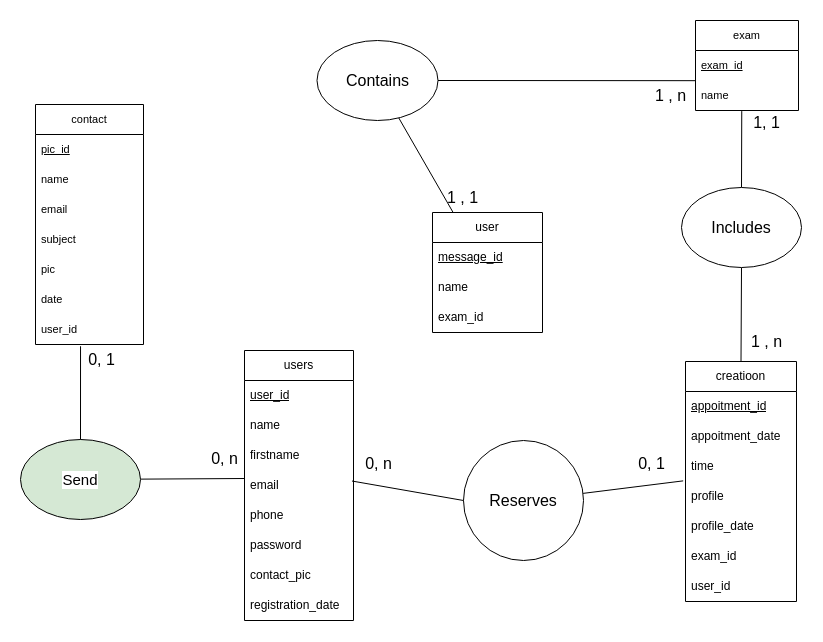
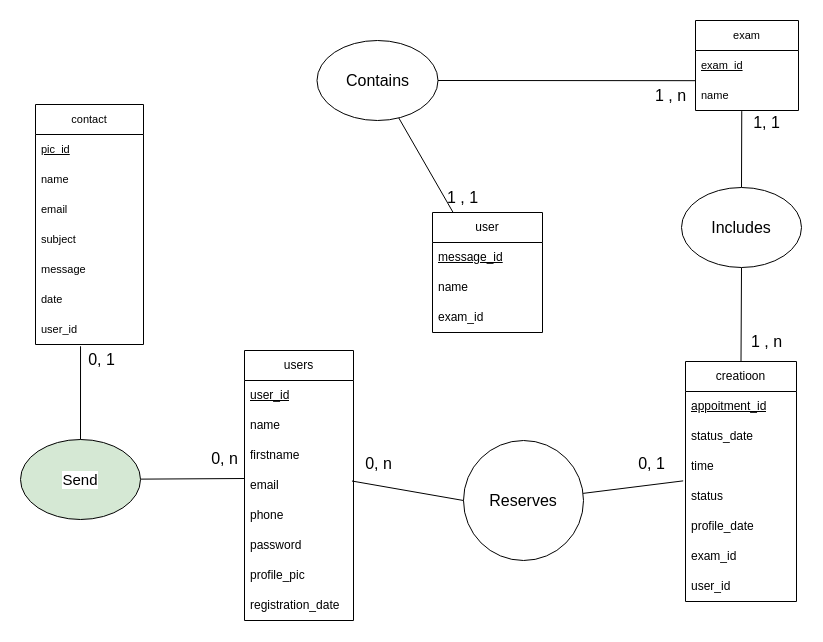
(49, 270) -> (63, 270)
(740, 437) -> (728, 437)
(712, 497) -> (712, 497)
(286, 576) -> (283, 576)
